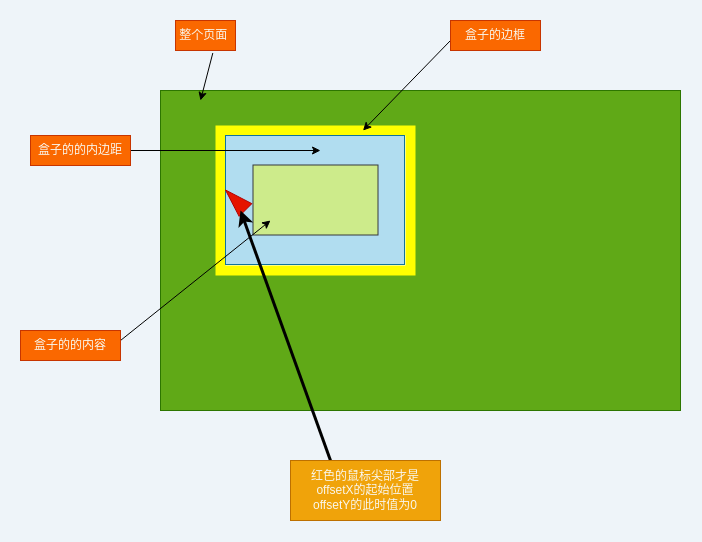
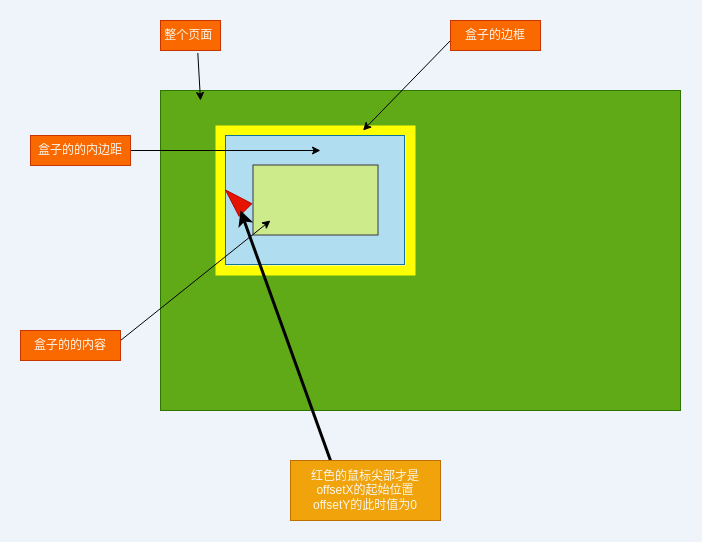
(206, 36) -> (191, 36)
